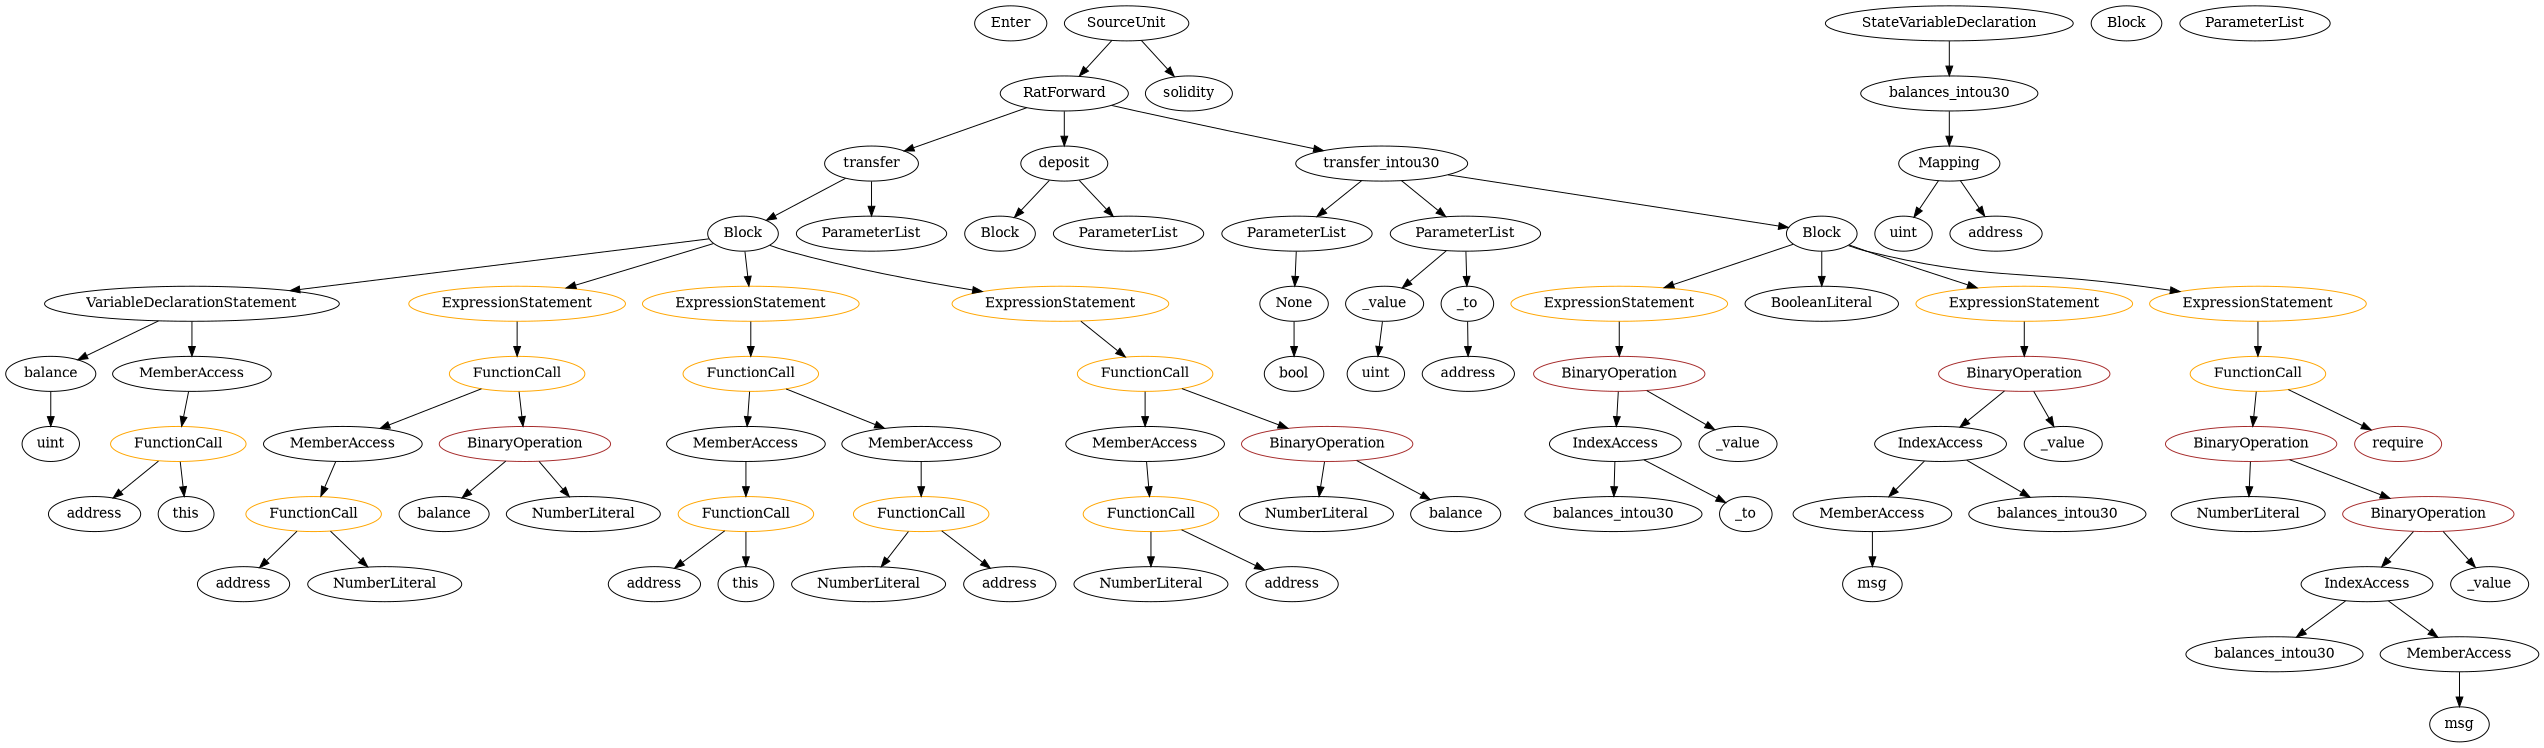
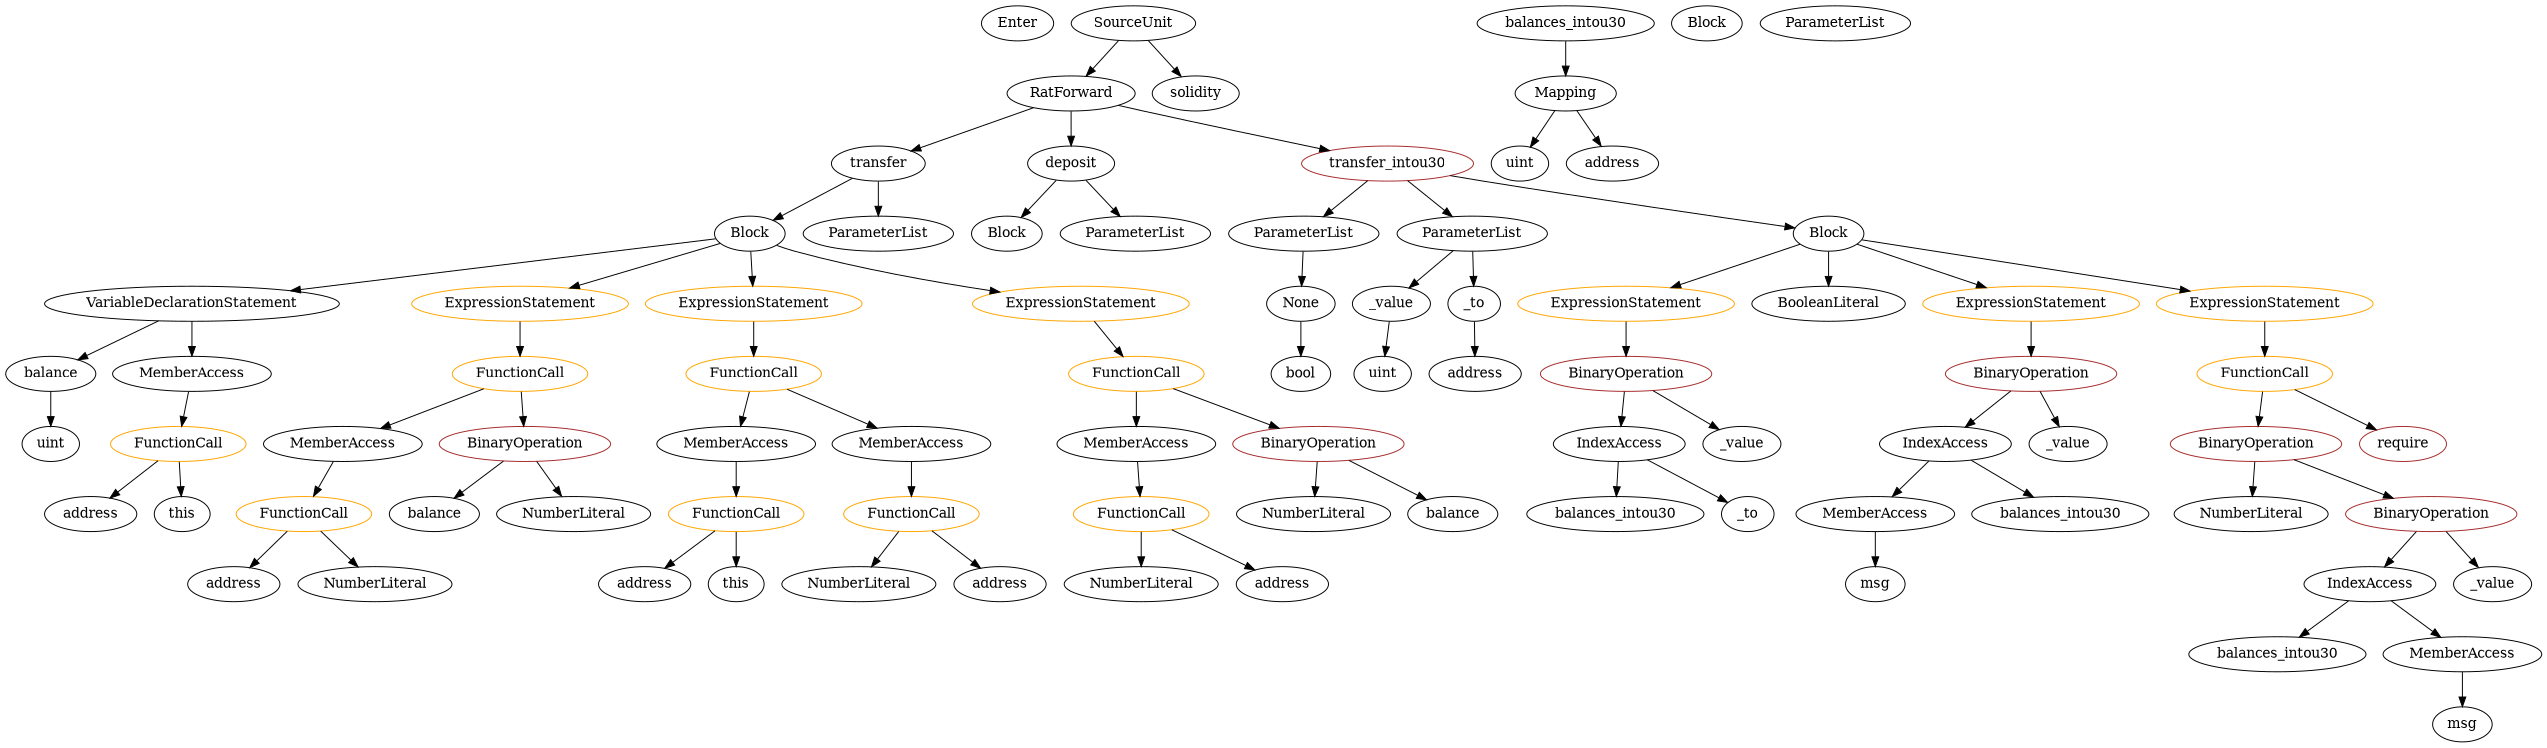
(1949, 23) -> none
(1382, 164) -> (1387, 164)
